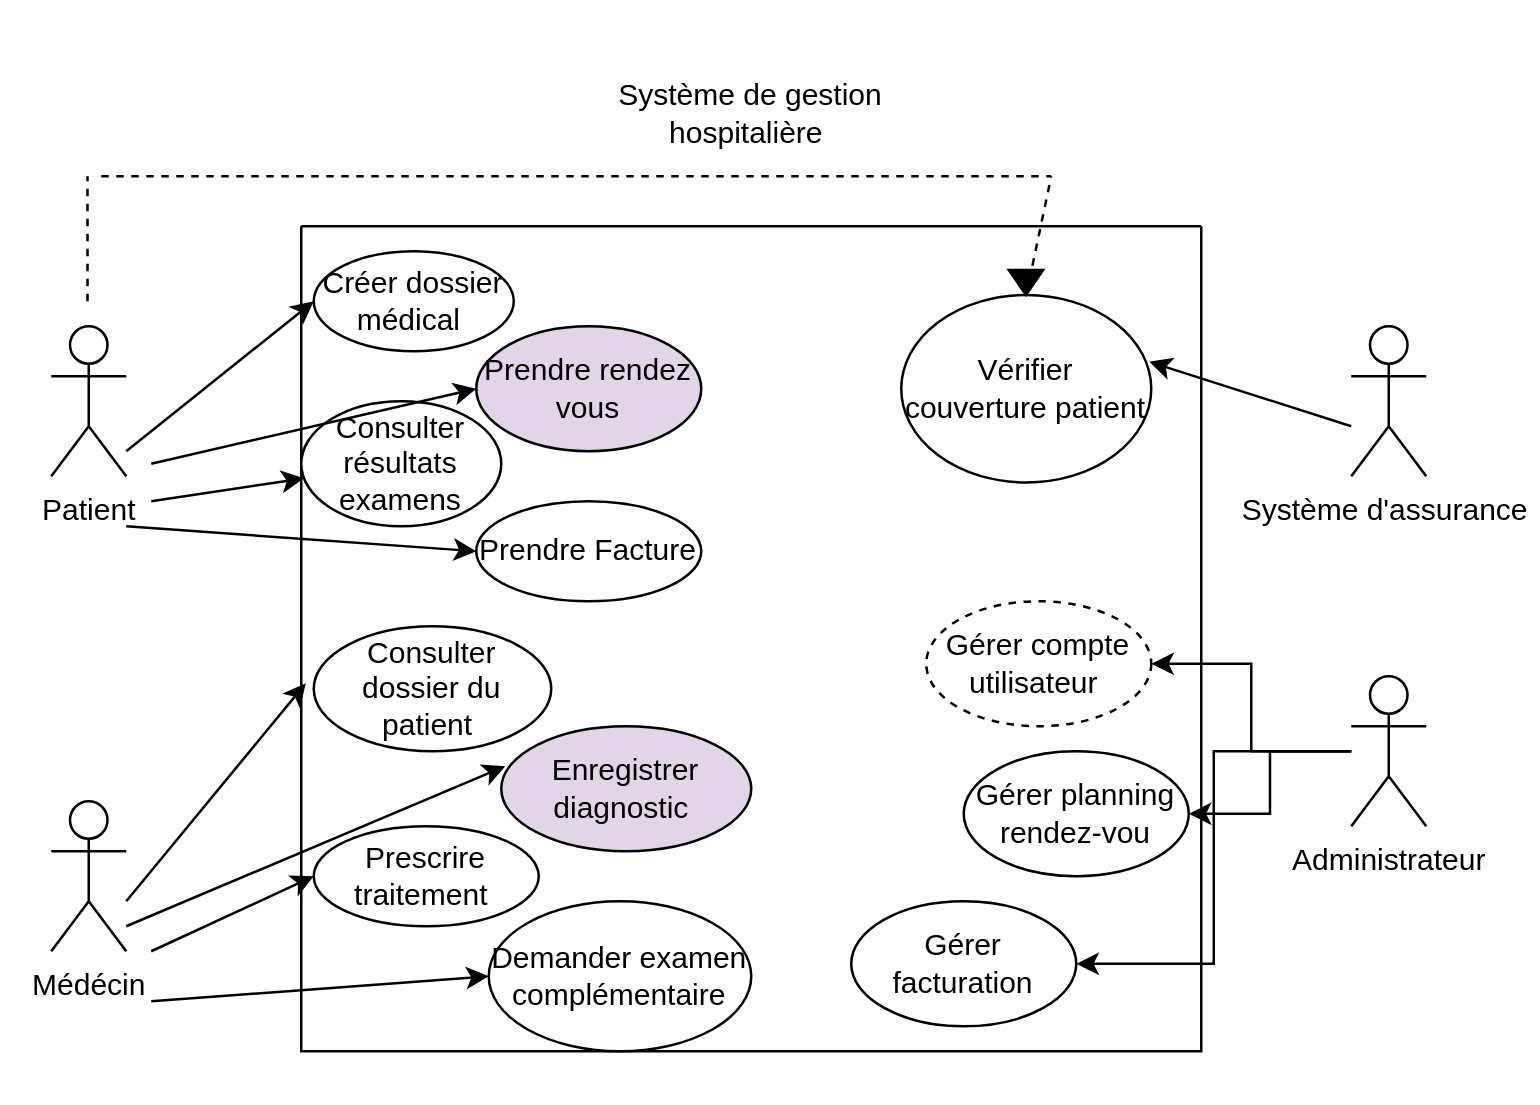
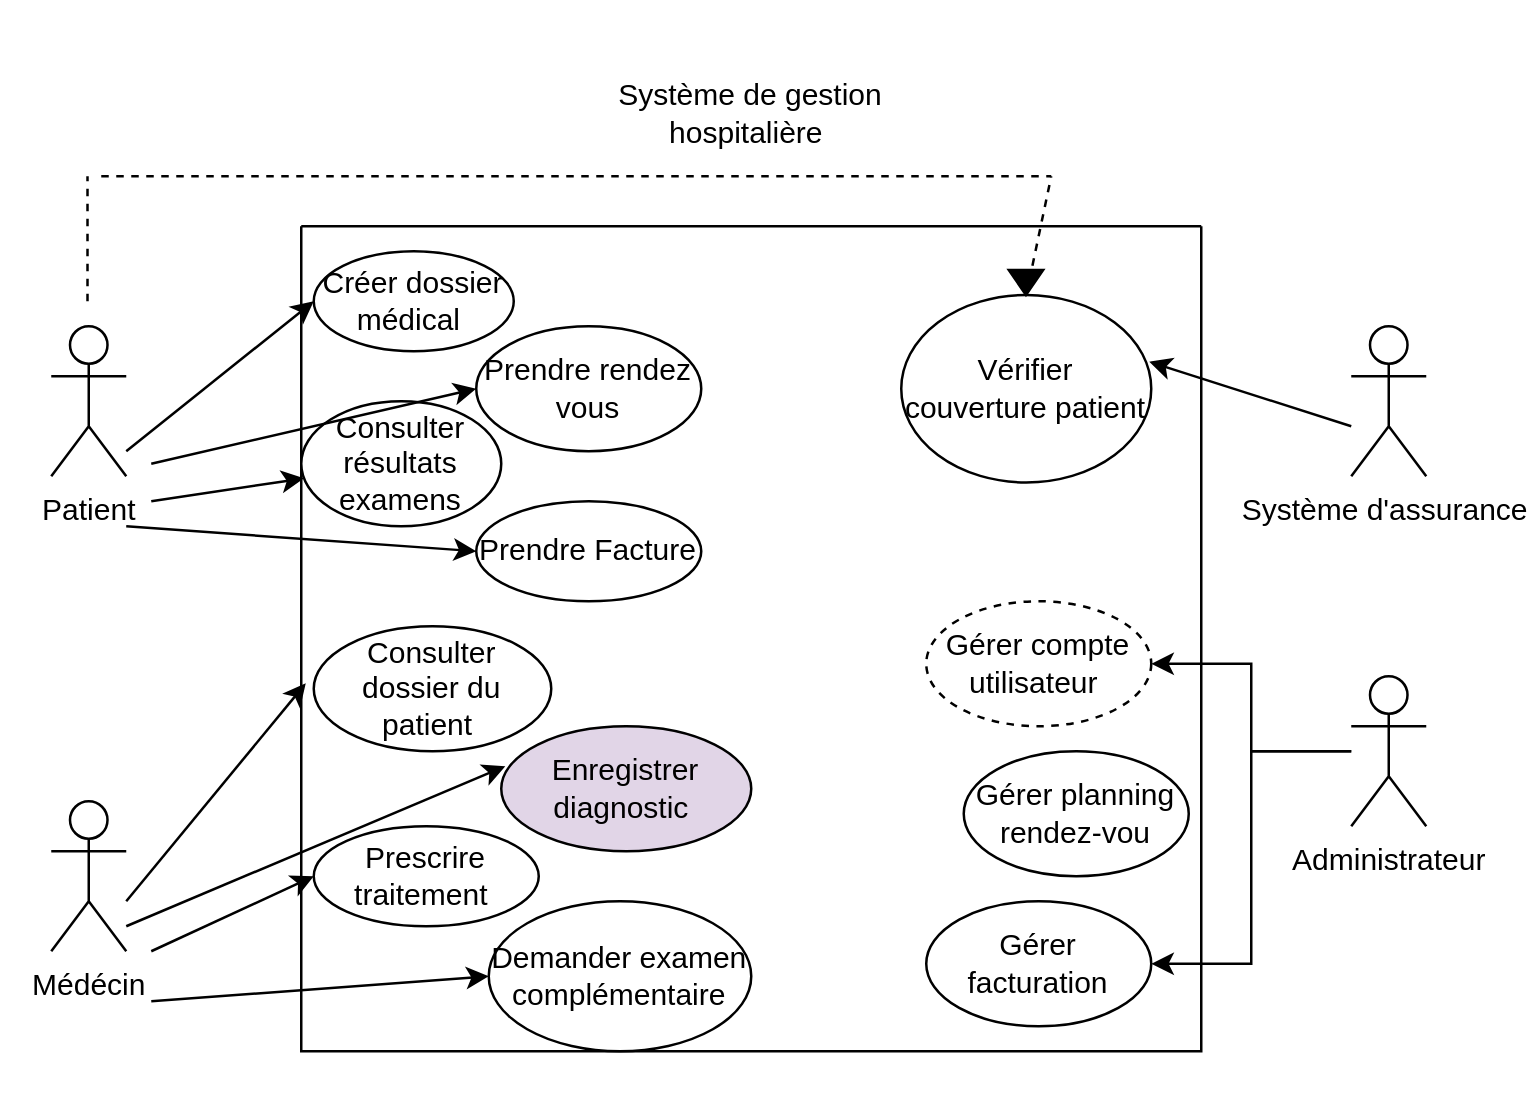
(589, 389) -> (589, 389)
(1270, 792) -> none
(964, 964) -> (1039, 964)
